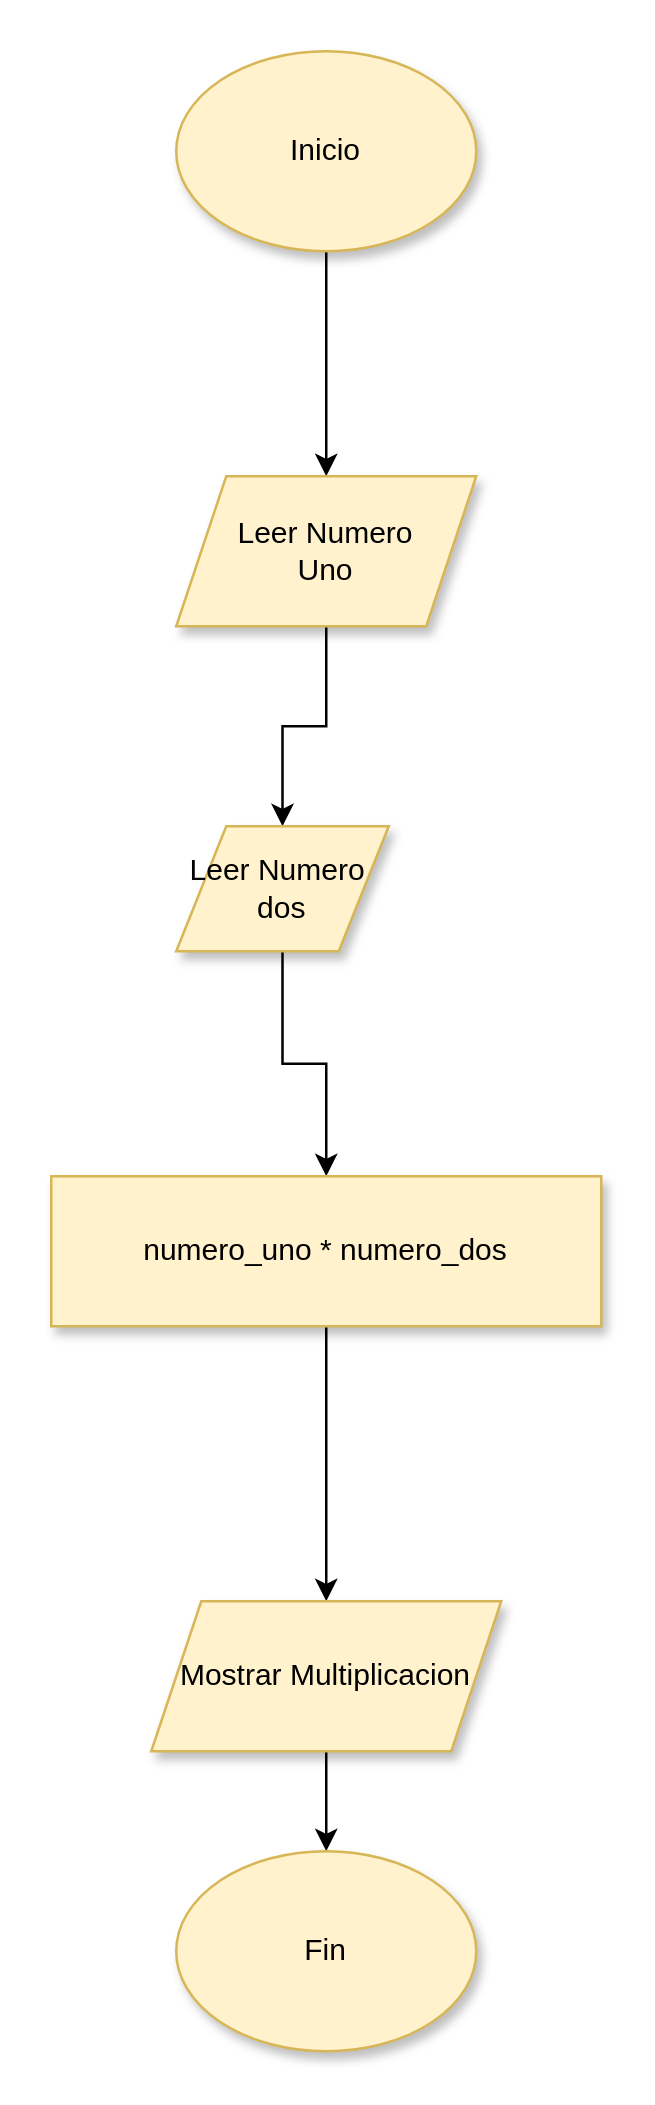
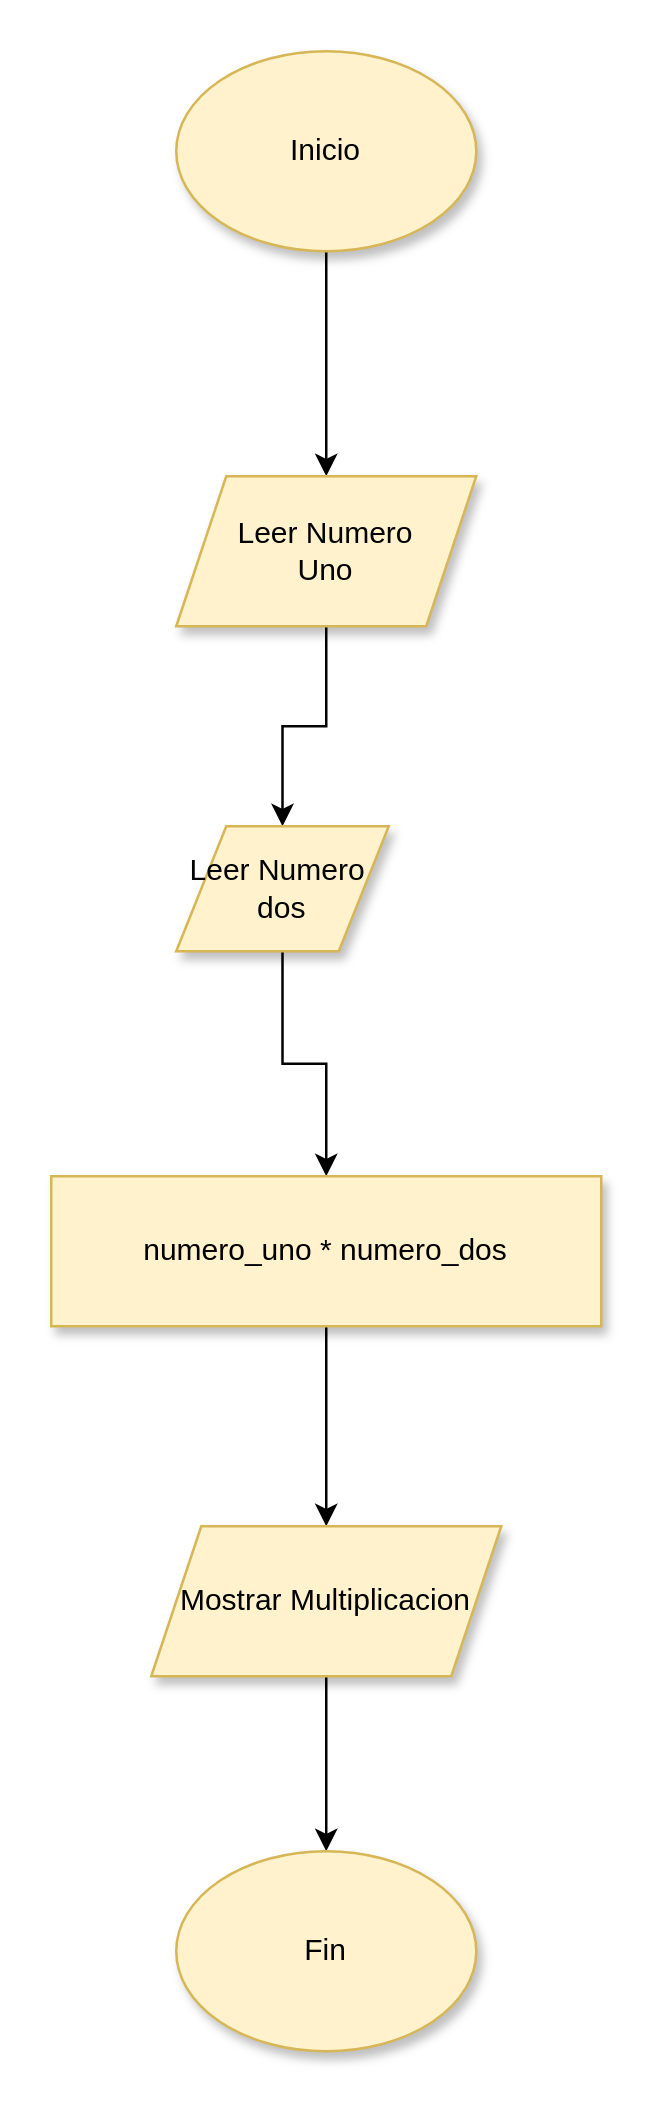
(326, 1676) -> (326, 1601)
